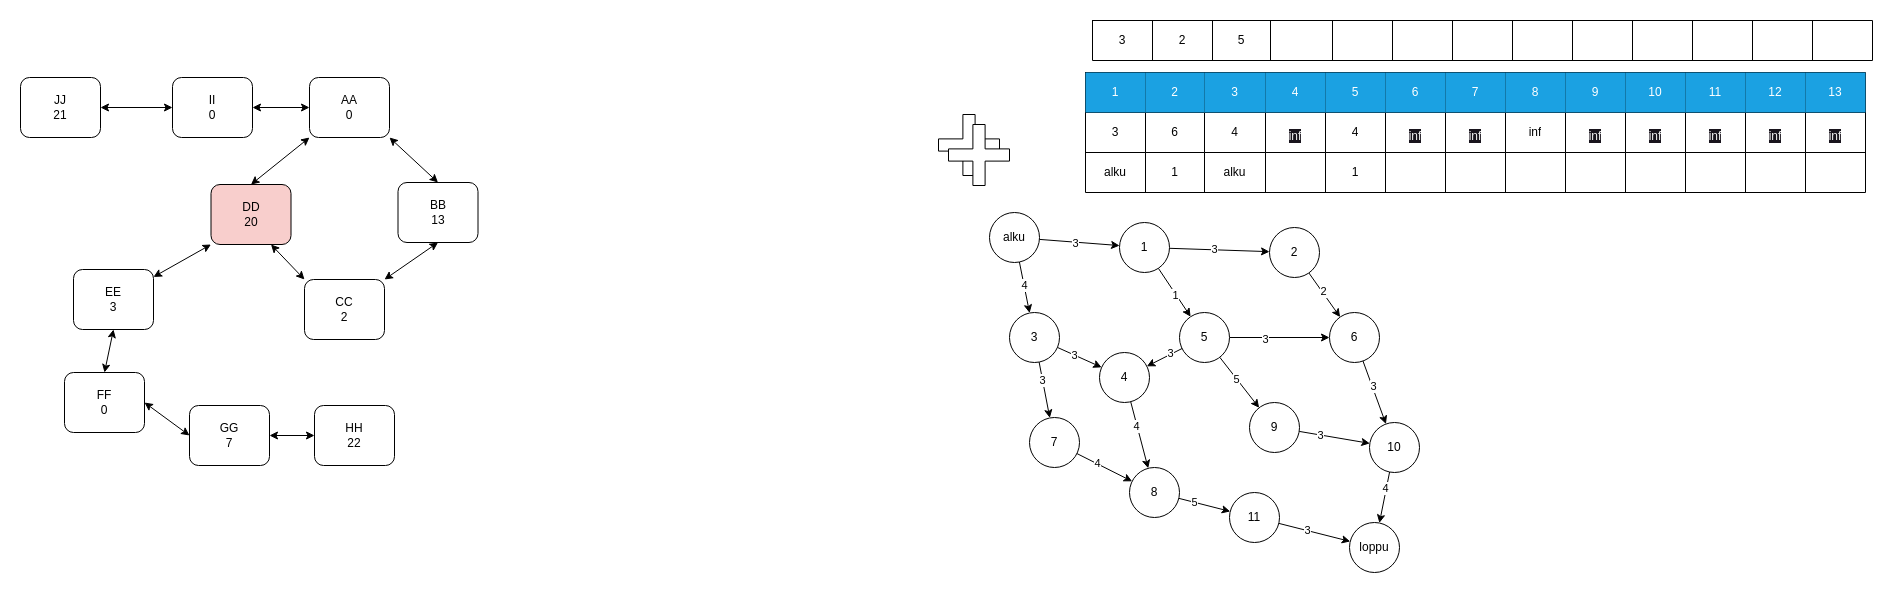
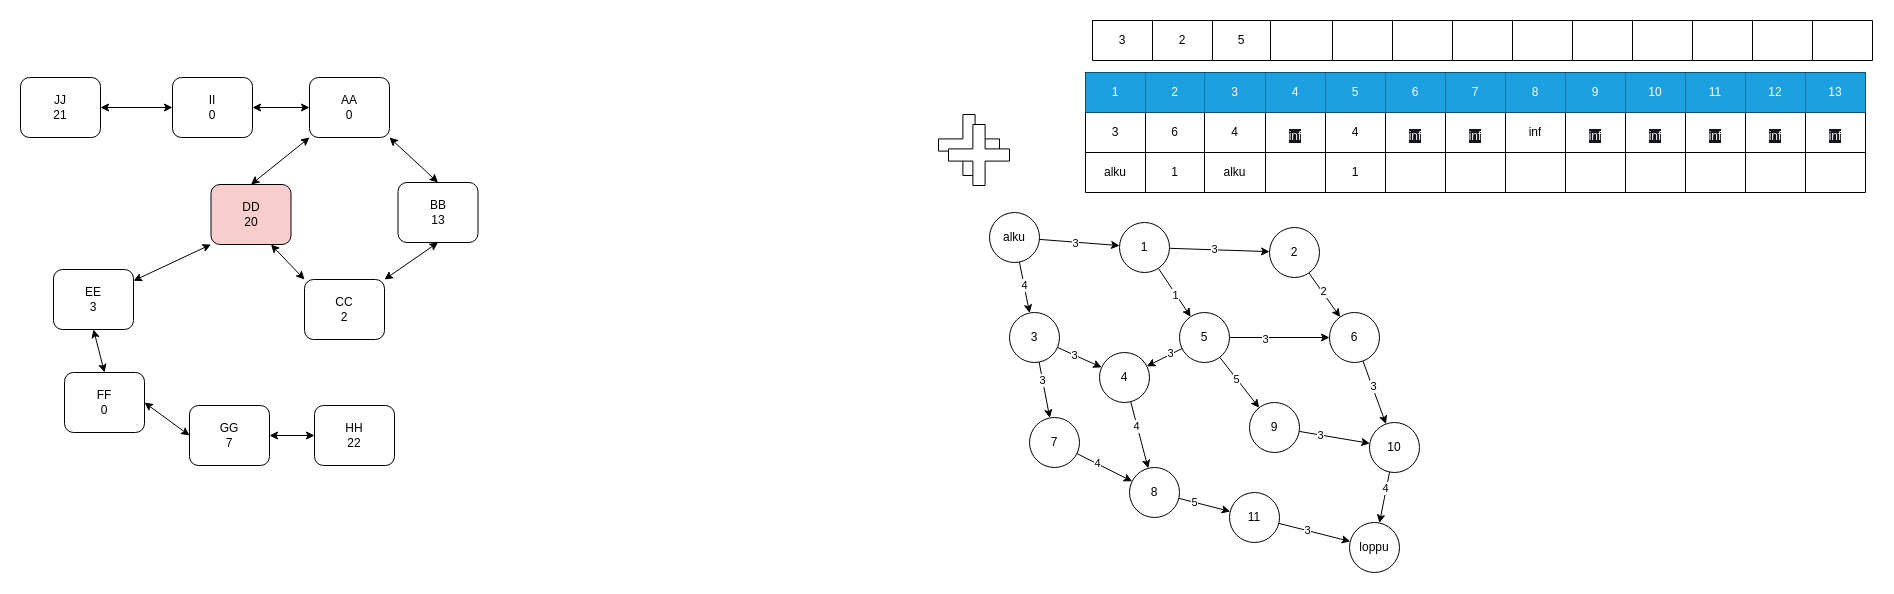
(114, 300) -> (94, 300)
